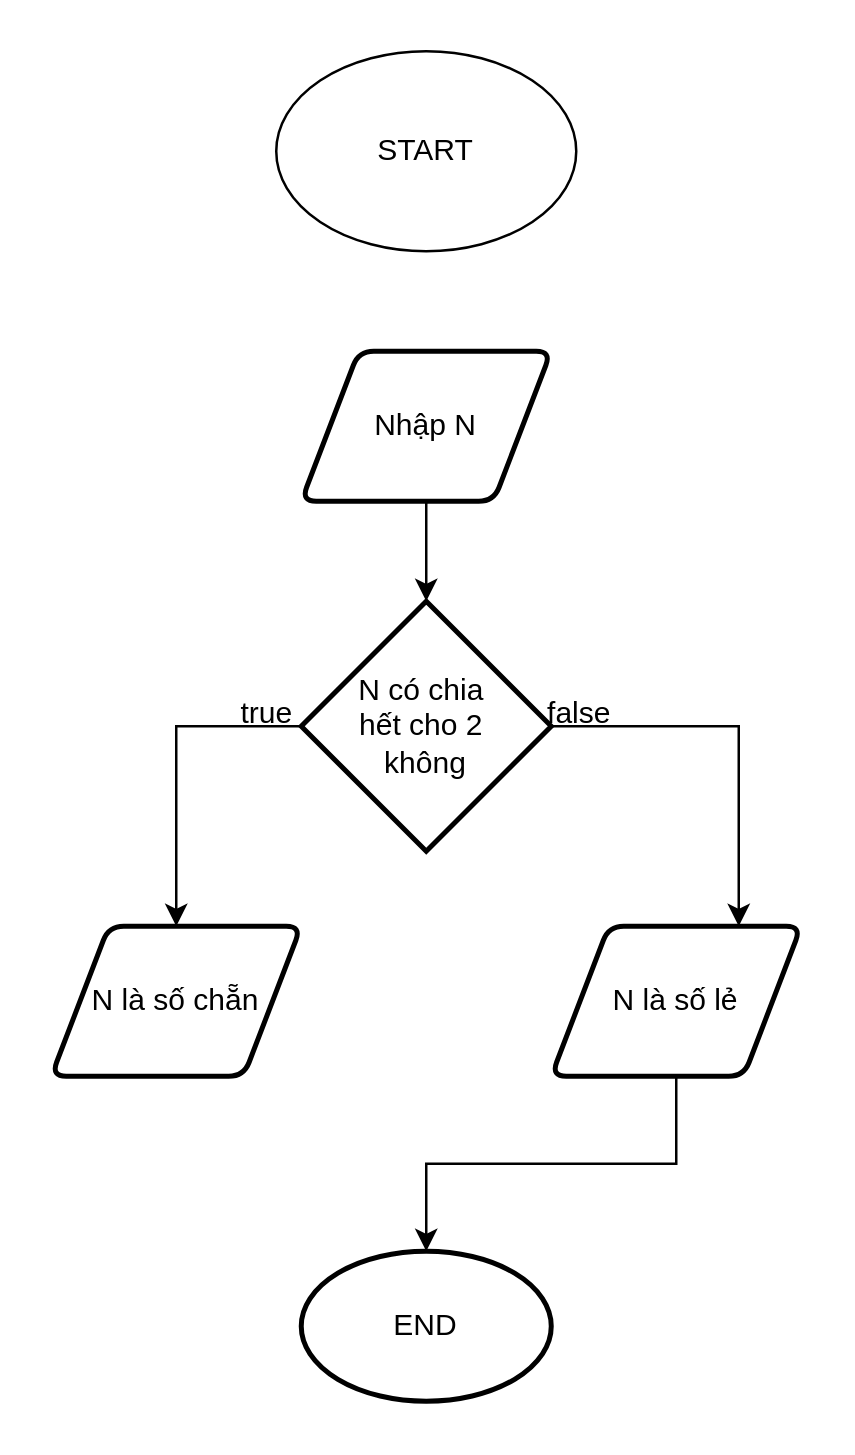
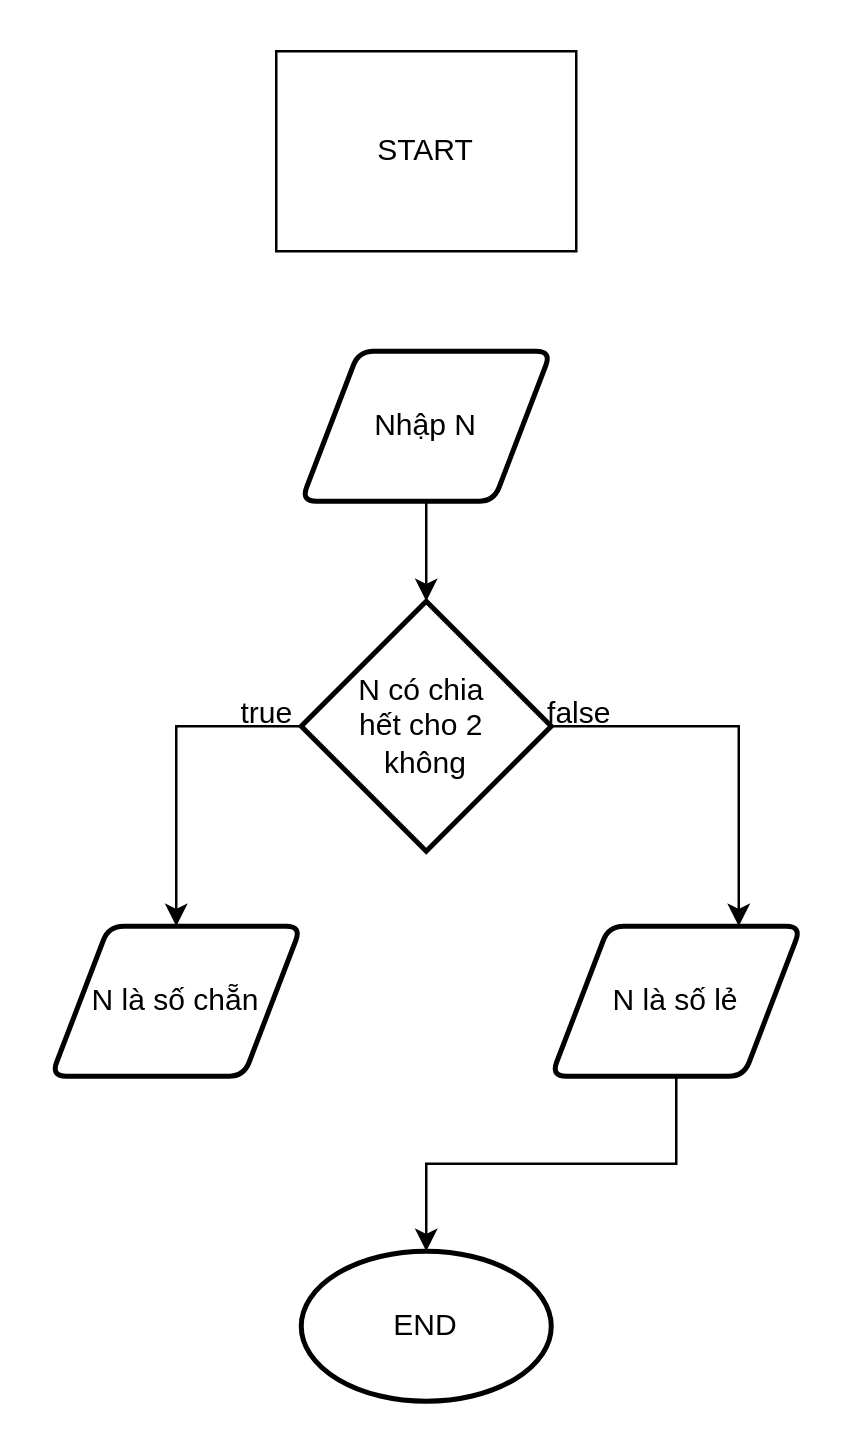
(426, 151) -> (426, 151)
